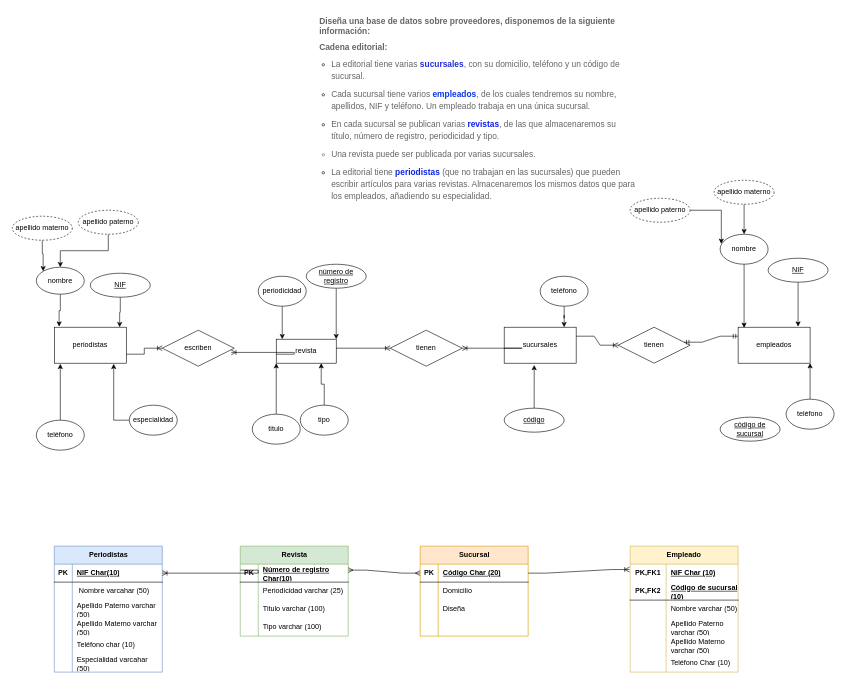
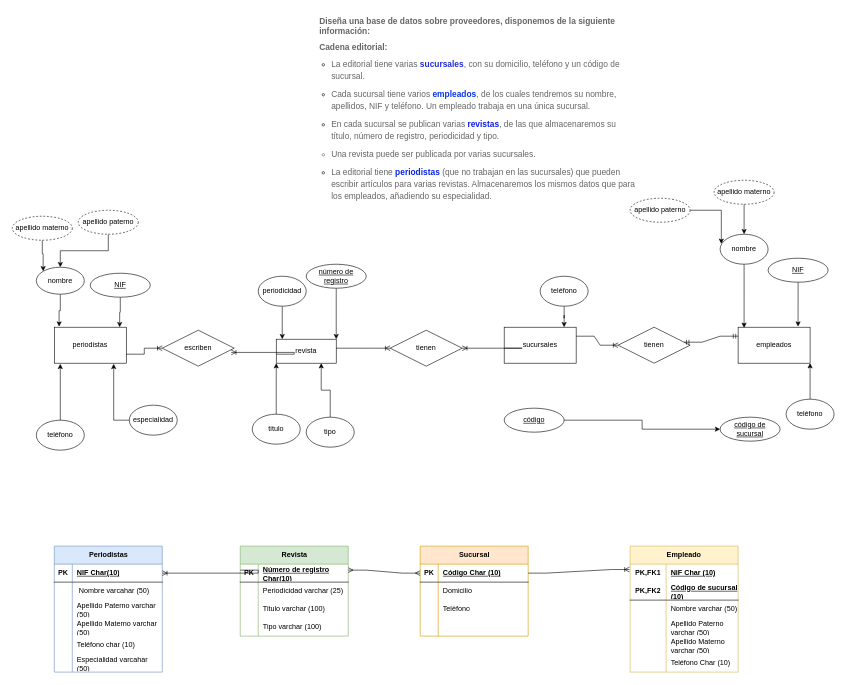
(534, 370) -> (641, 420)
(324, 420) -> (330, 432)
(473, 573) -> (473, 573)
(454, 609) -> (458, 609)
